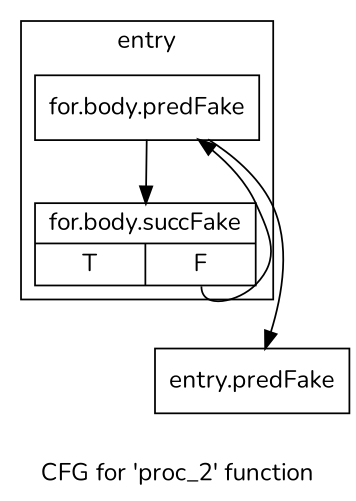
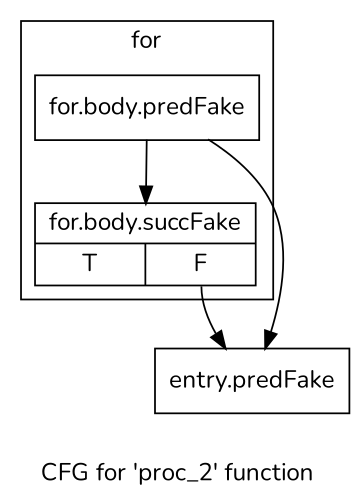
(147, 41) -> (147, 41)
(262, 217) -> (206, 311)
